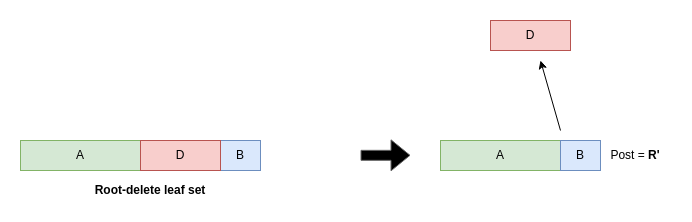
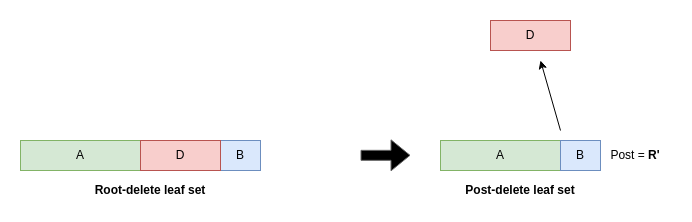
none -> (521, 191)
